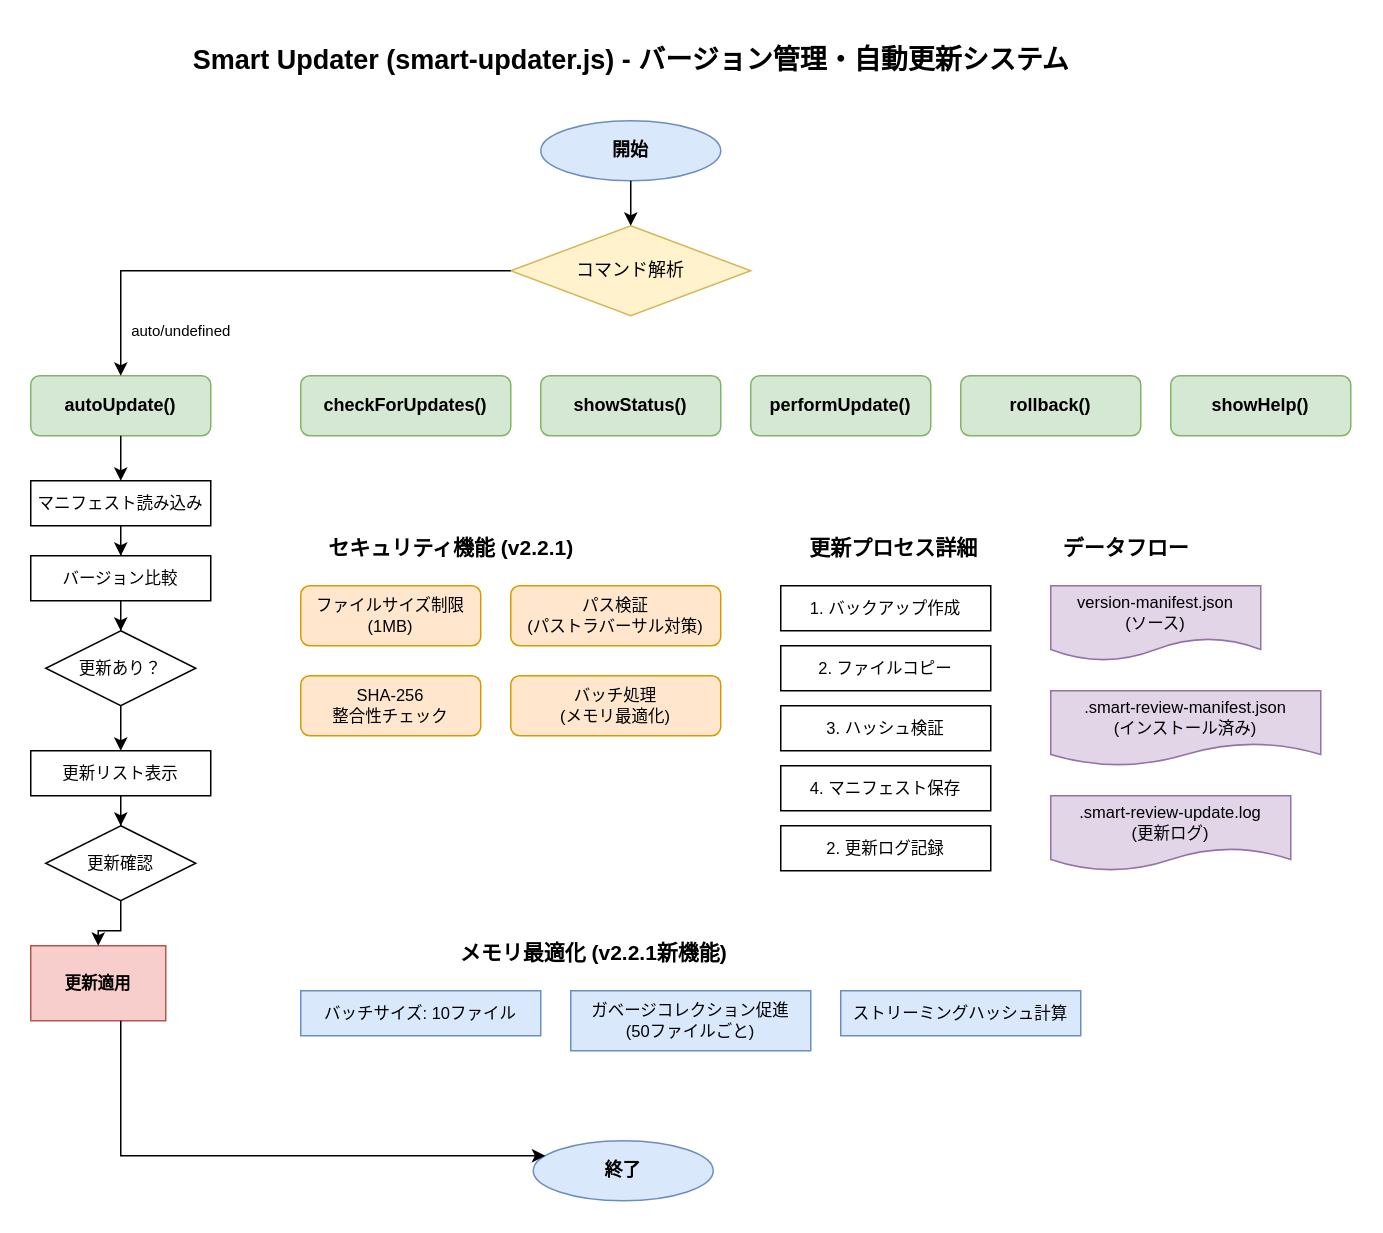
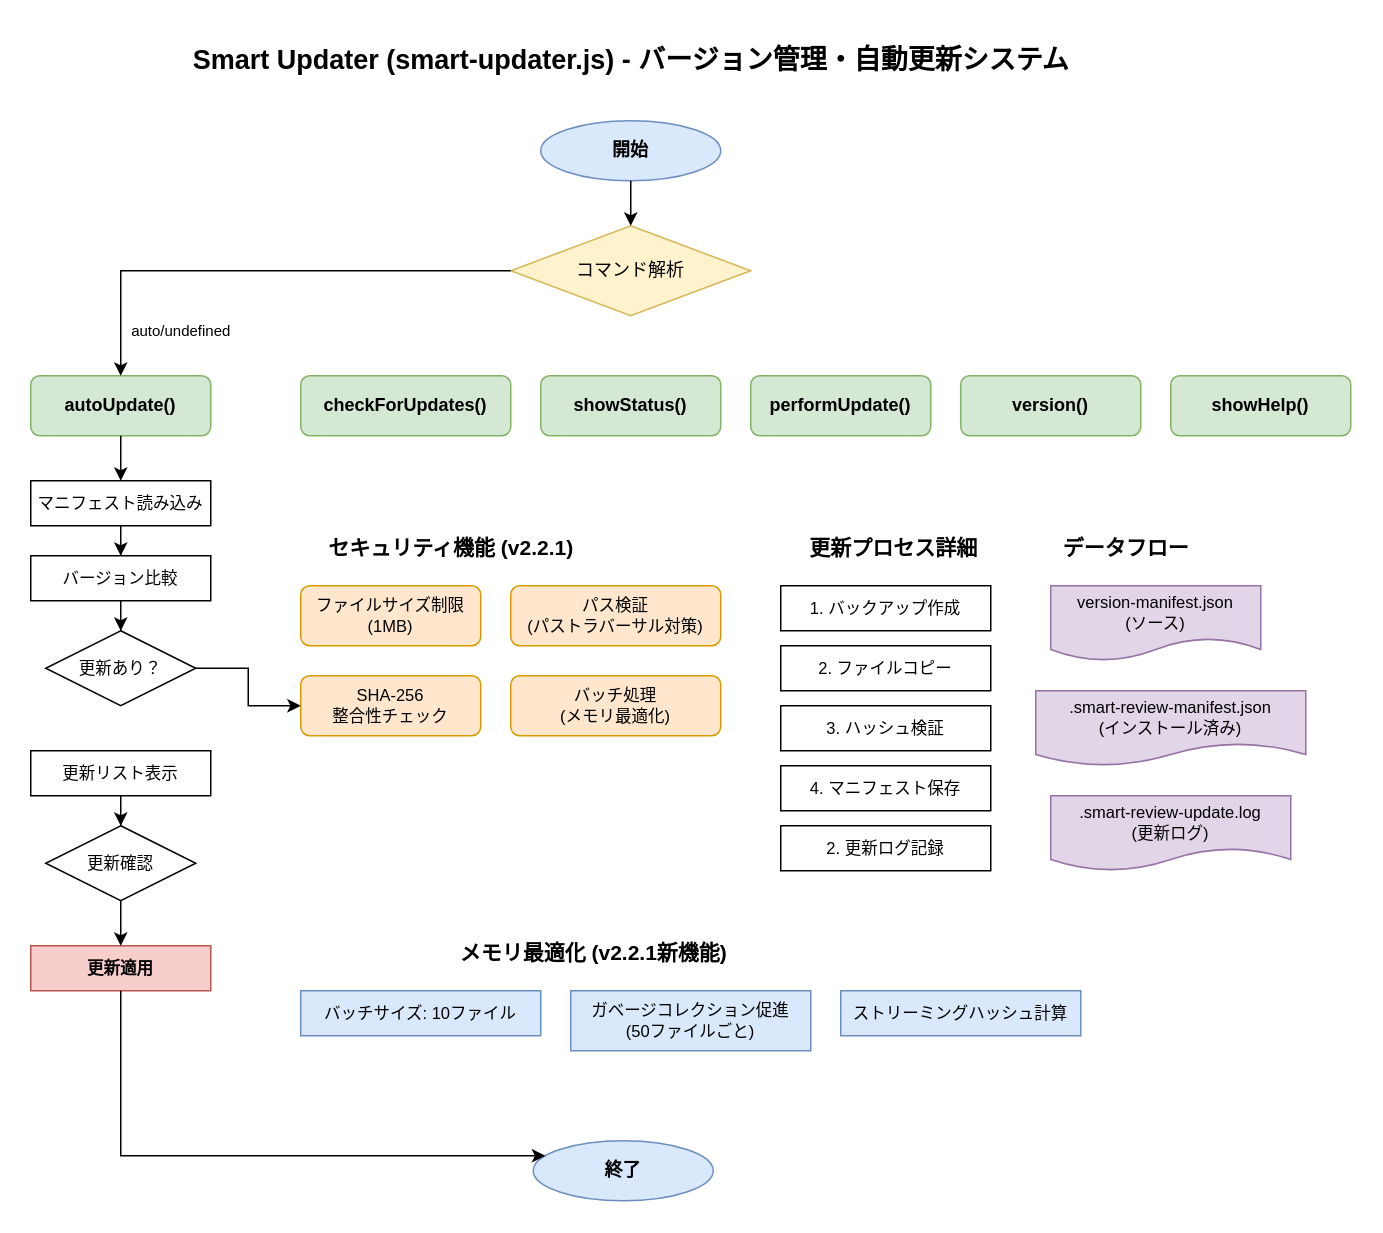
(1051, 406) -> (1051, 406)
(1186, 728) -> (1171, 728)
(121, 734) -> (248, 681)
(98, 983) -> (121, 968)
